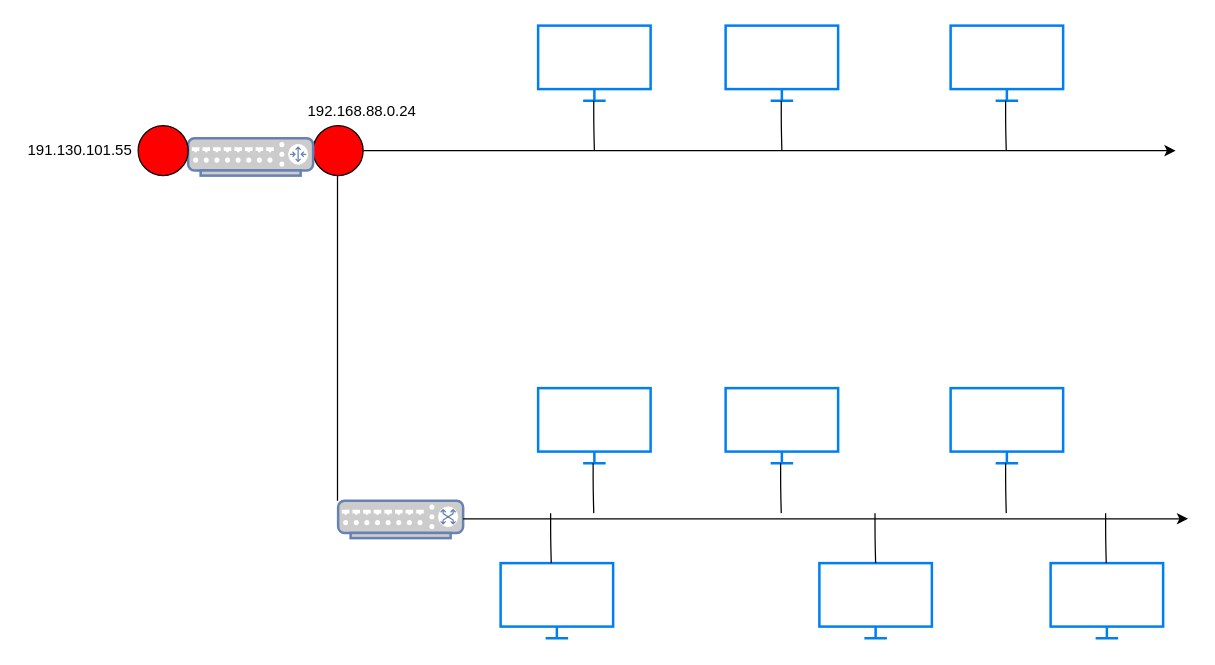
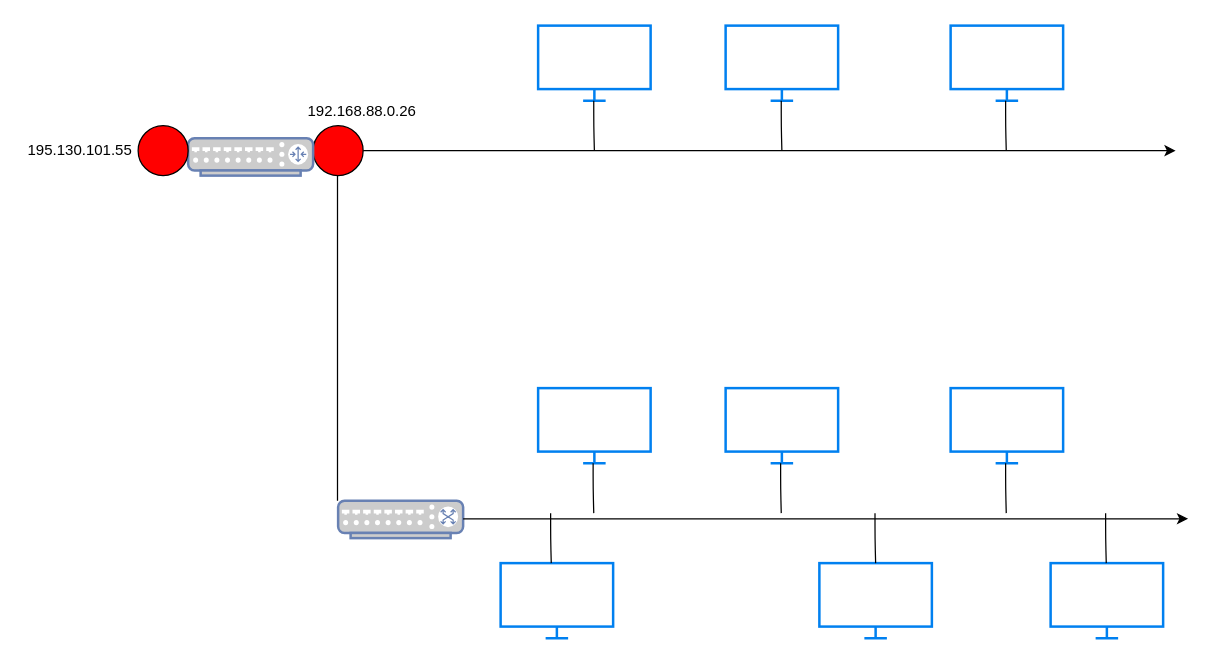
(363, 112) -> (363, 112)
(81, 151) -> (81, 151)
